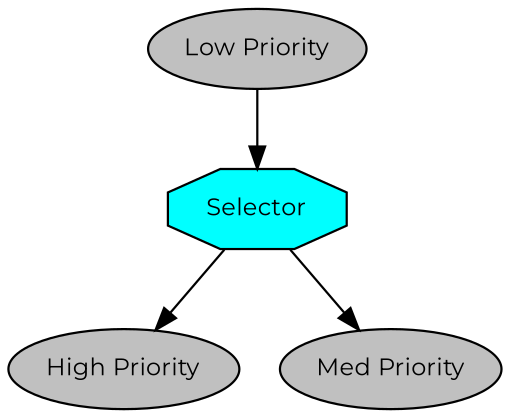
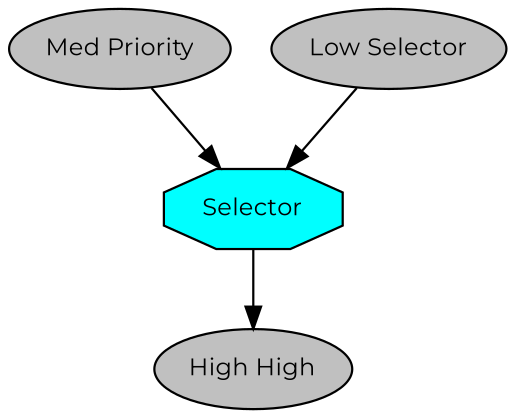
(257, 49) -> (389, 49)
(317, 281) -> (179, 120)
(124, 369) -> (253, 369)
